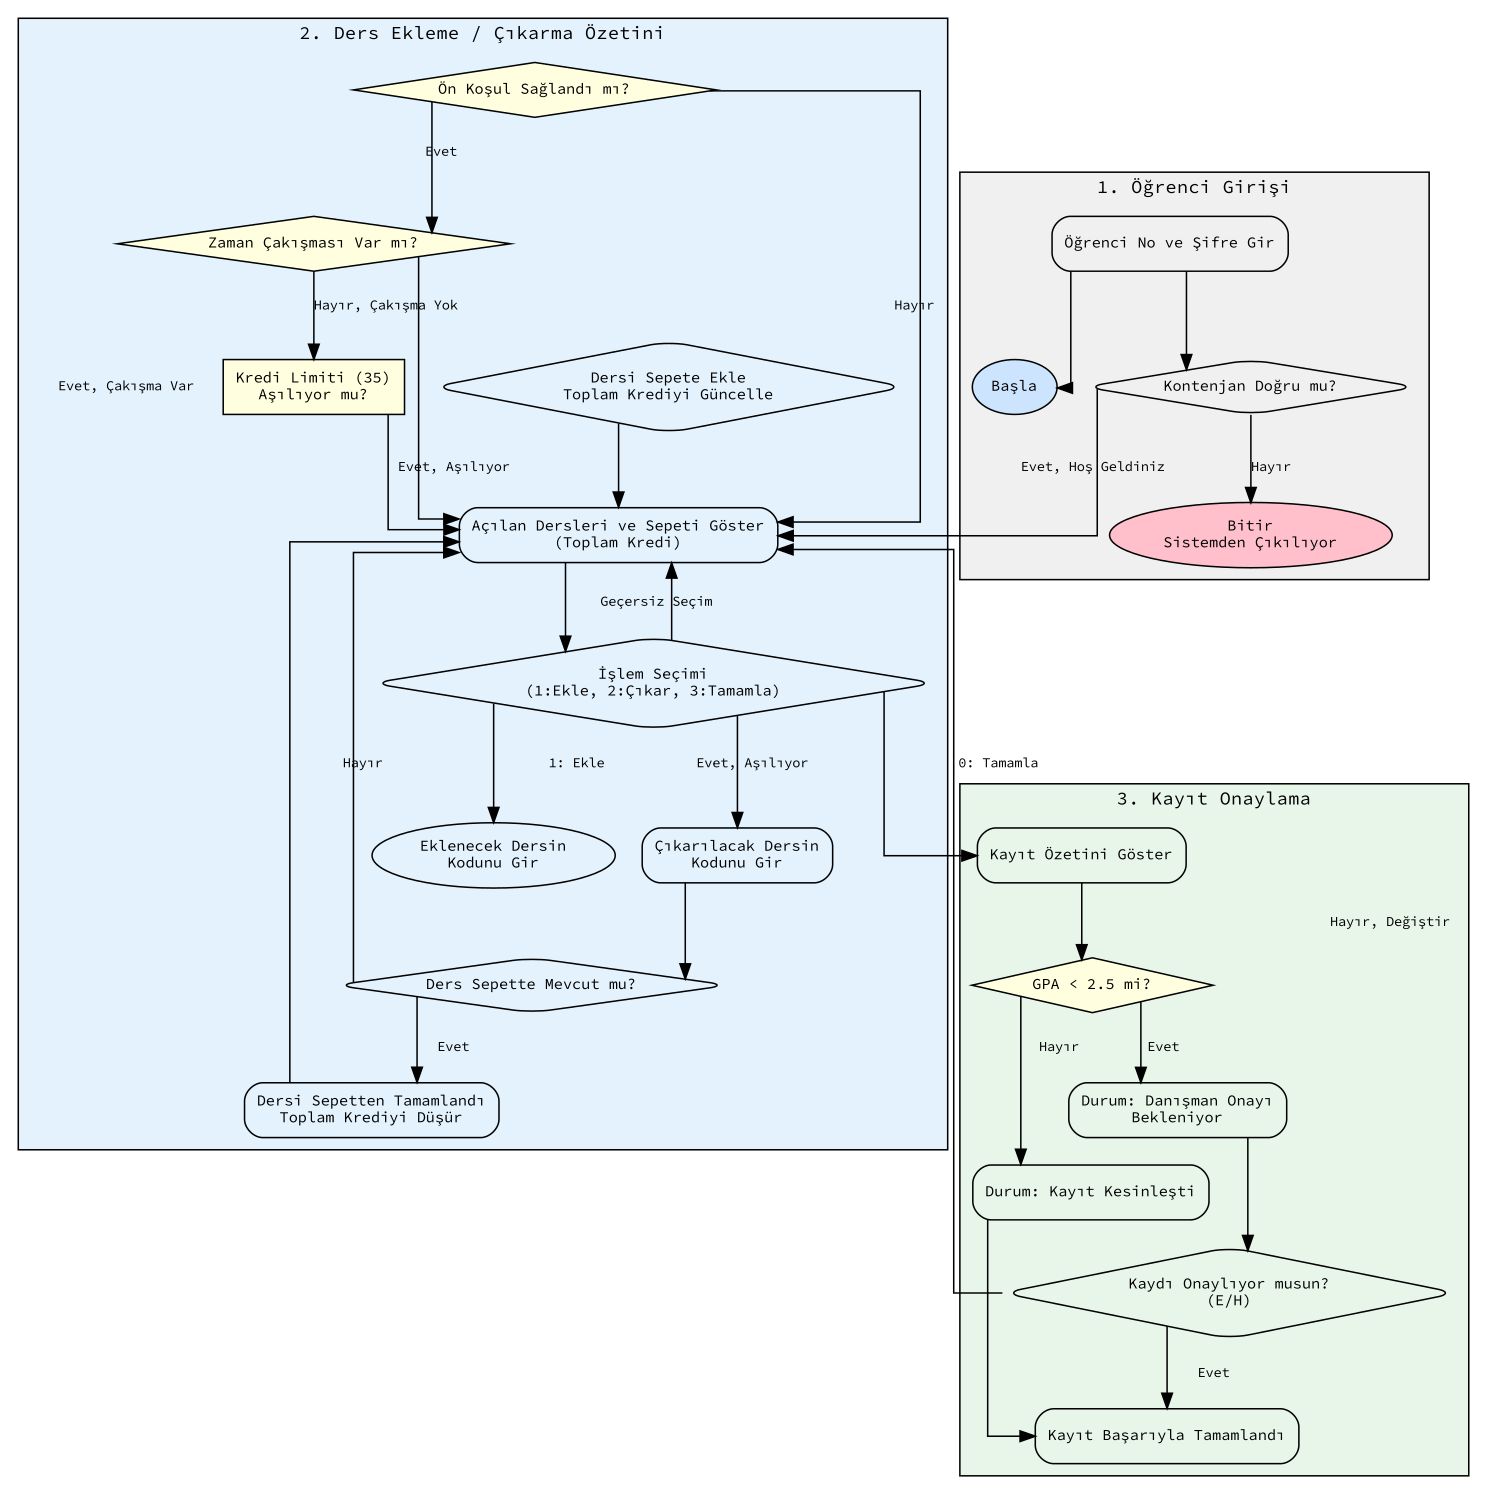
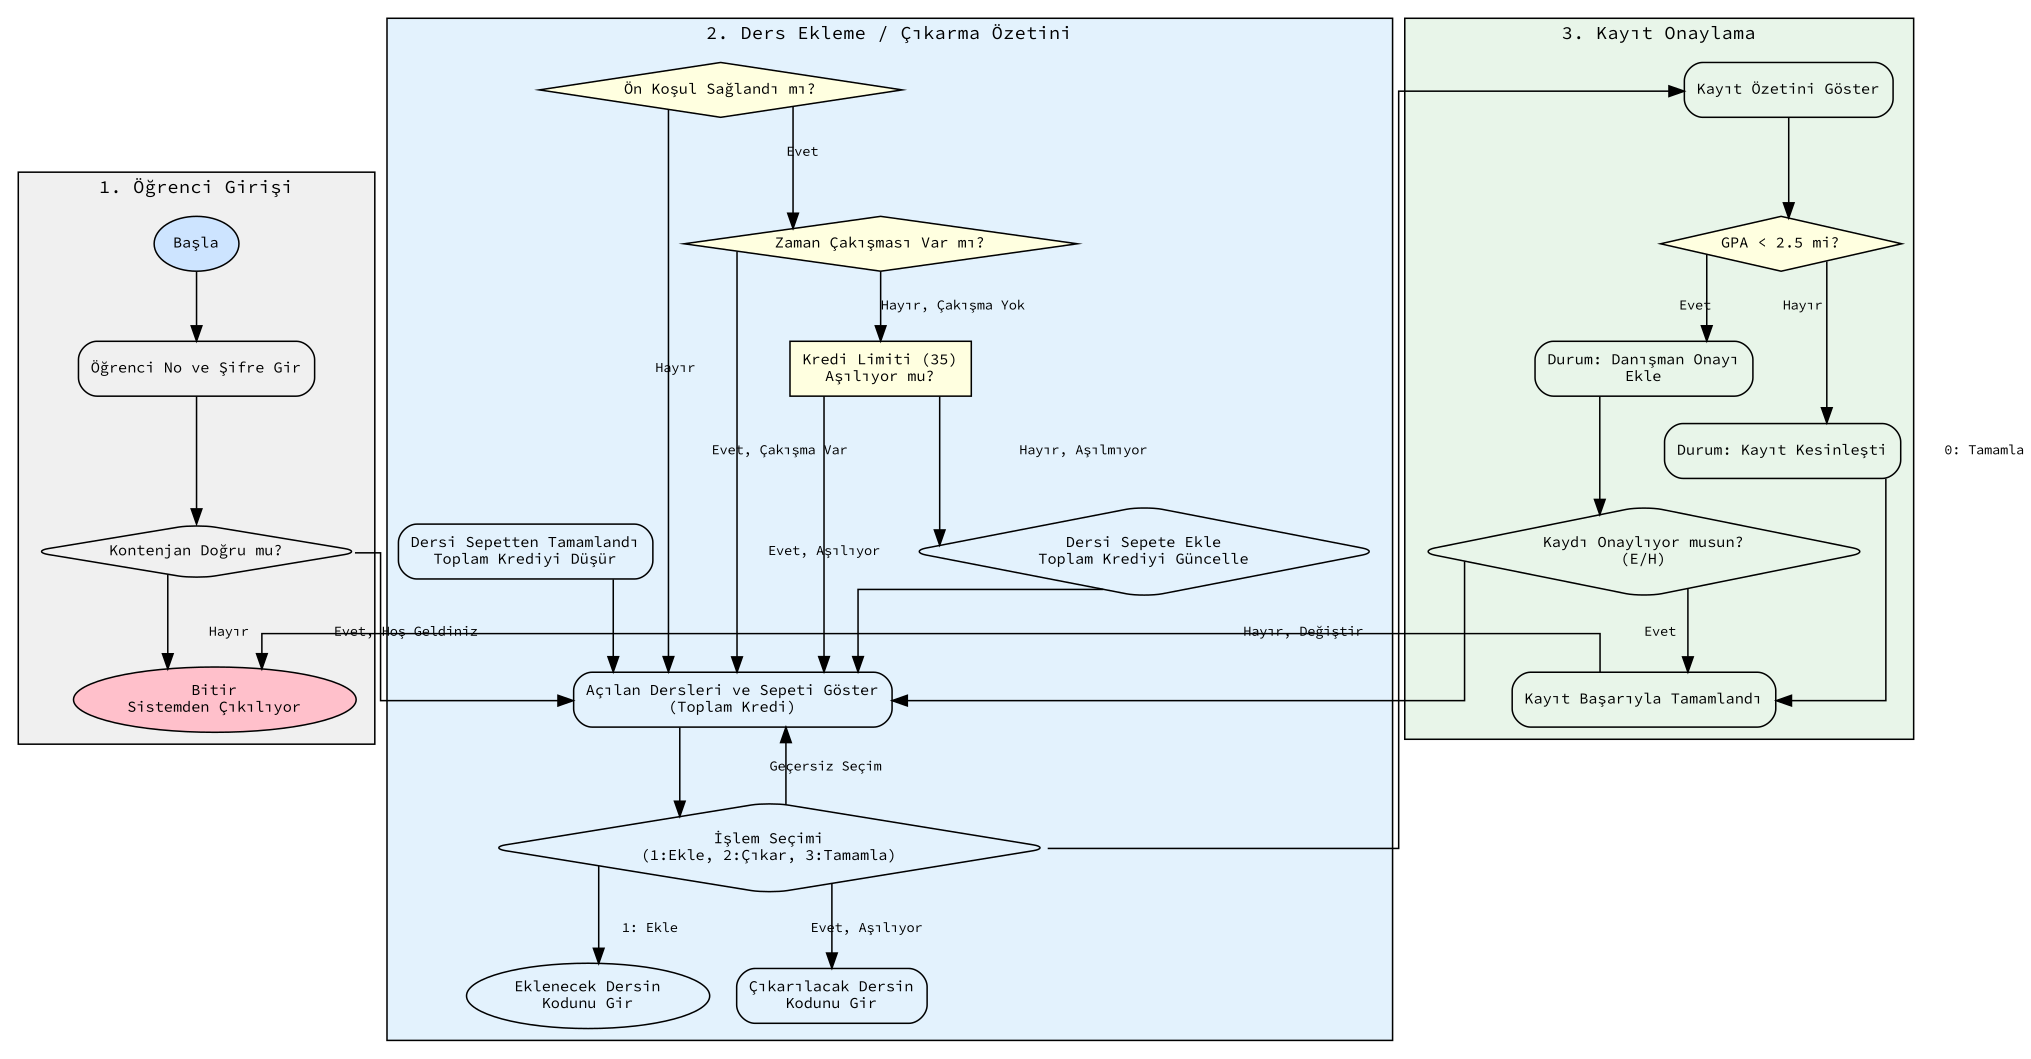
(1071, 330) -> (197, 299)
none -> (940, 463)
none -> (940, 634)
(532, 985) -> none
(1178, 1110) -> (1644, 369)
